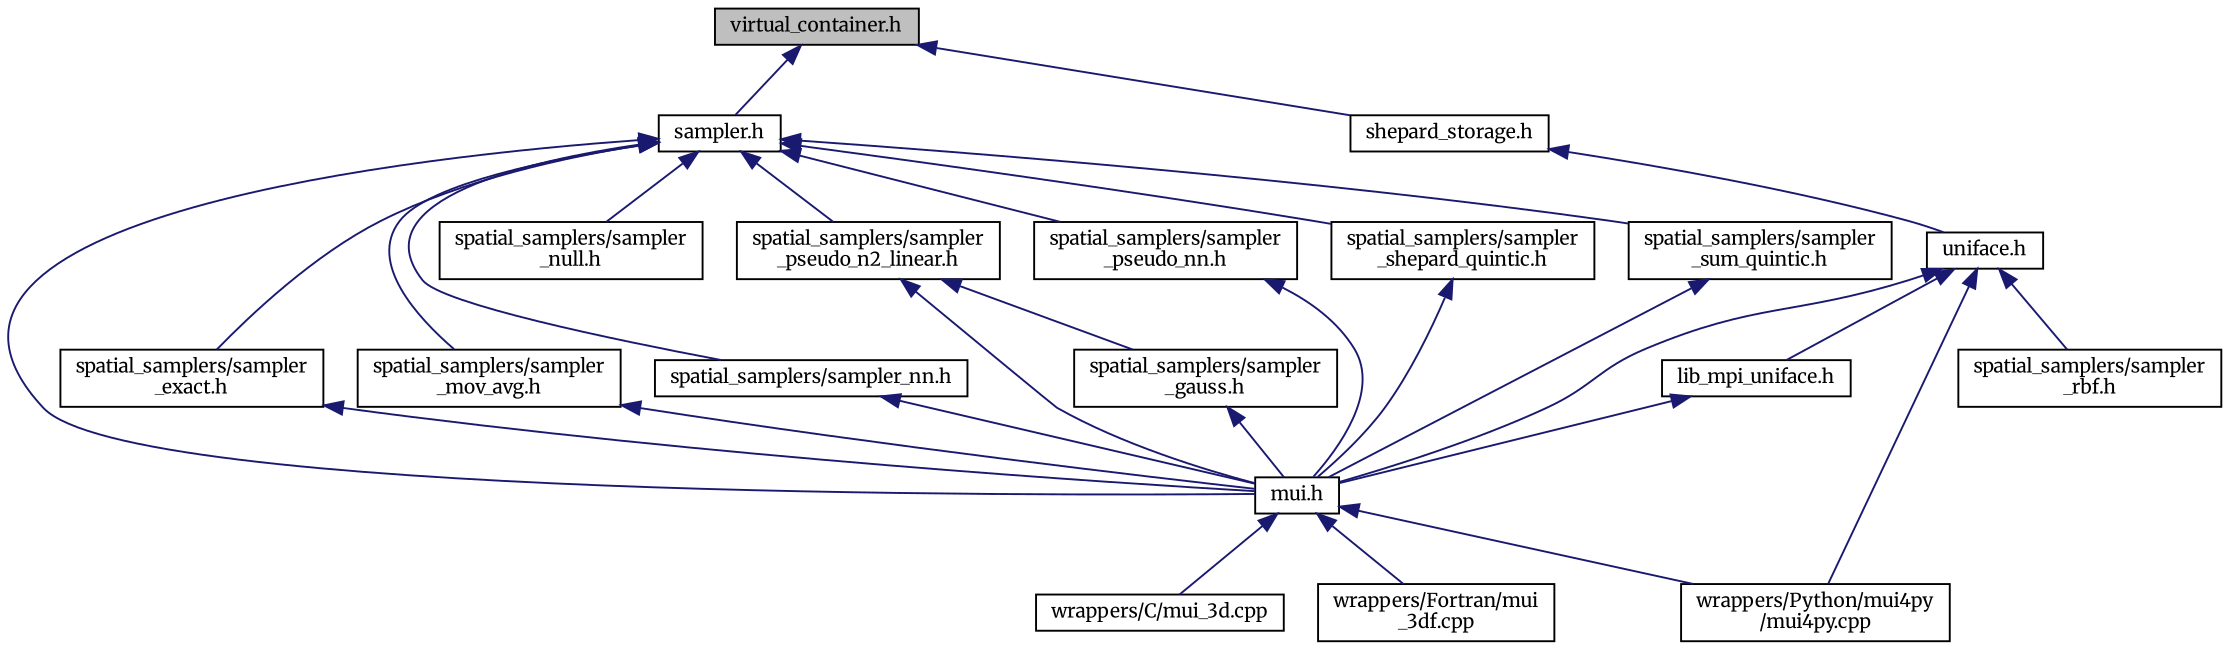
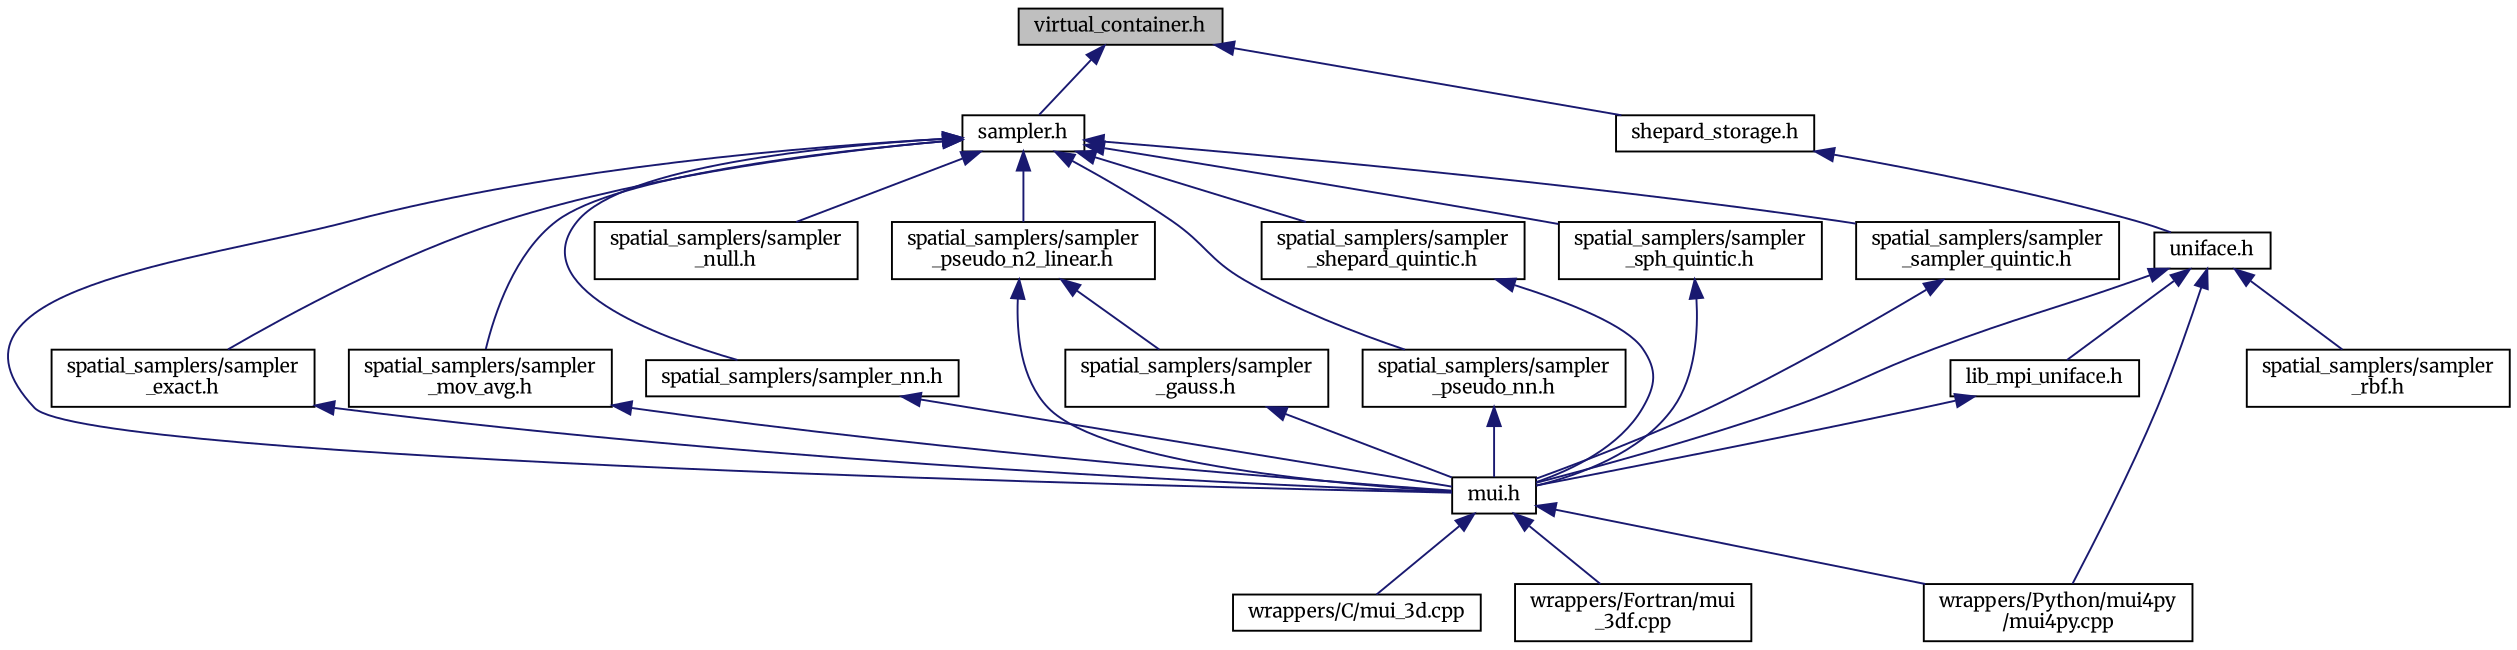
none -> (1690, 251)
(1760, 251) -> (1988, 251)
